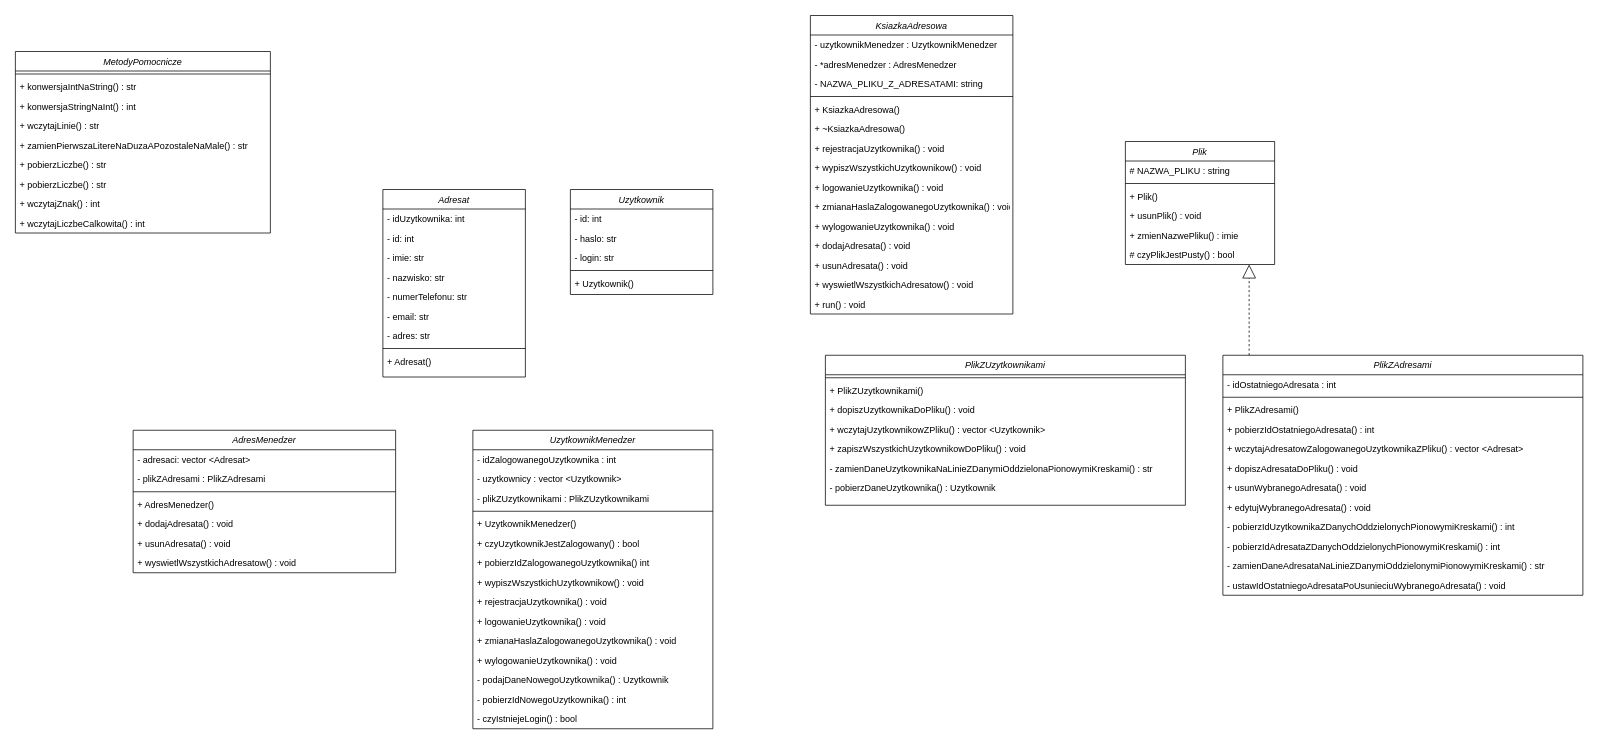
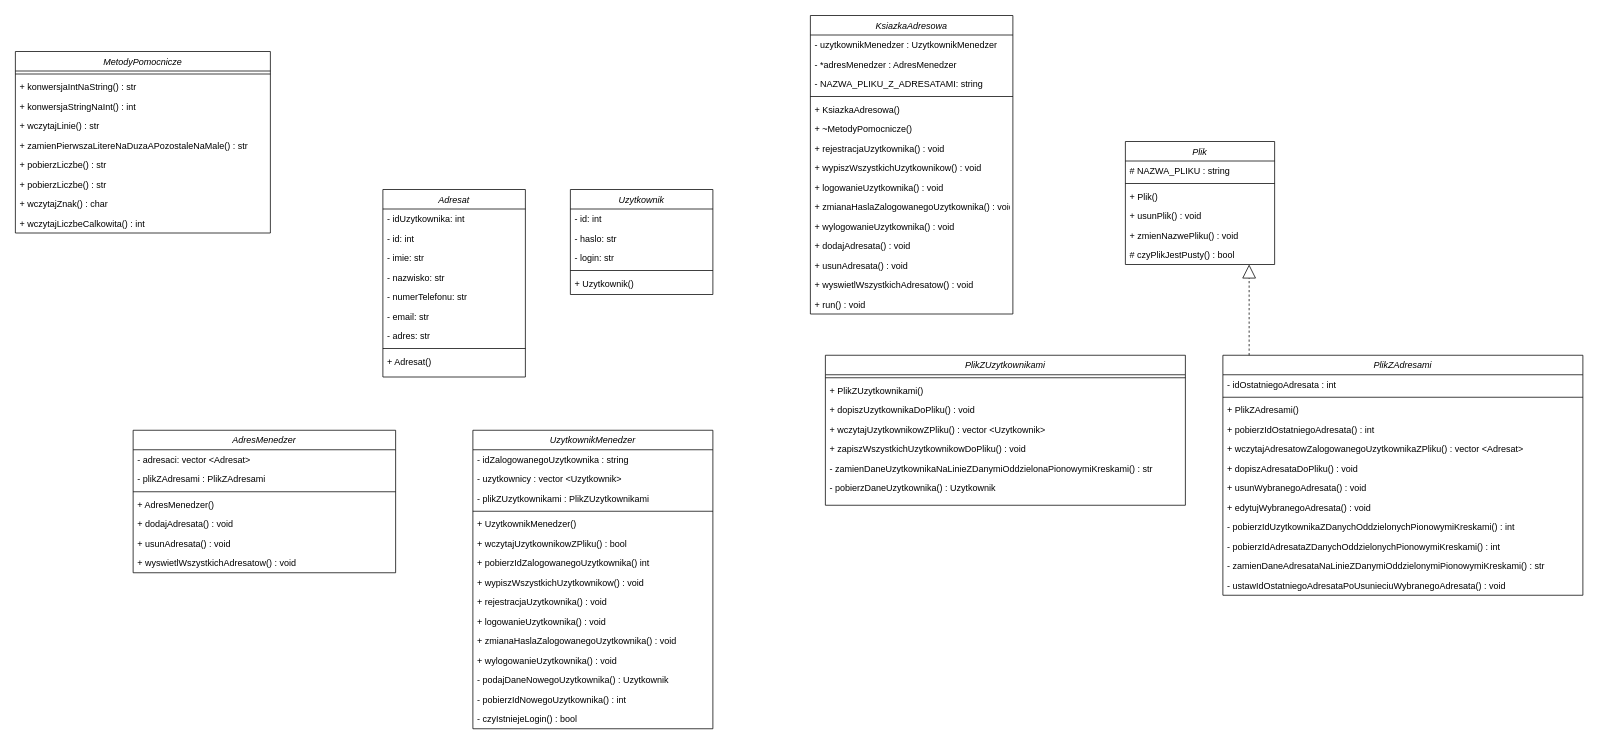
(863, 129) -> (865, 129)
(67, 204) -> (70, 204)
(1184, 236) -> (1186, 236)
(551, 460) -> (558, 460)
(565, 544) -> (558, 544)
